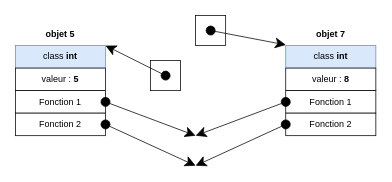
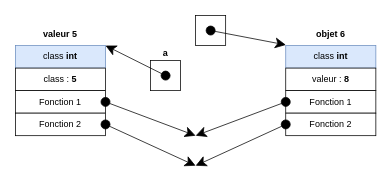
(60, 34) -> (60, 34)
(330, 34) -> (330, 34)
none -> (165, 53)
(60, 79) -> (60, 79)
